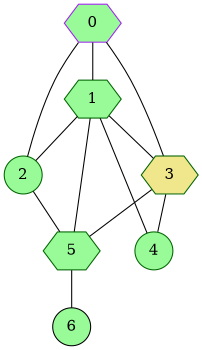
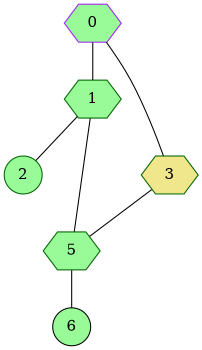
(47, 97) -> none
(131, 137) -> none
(47, 212) -> none
(154, 251) -> none
